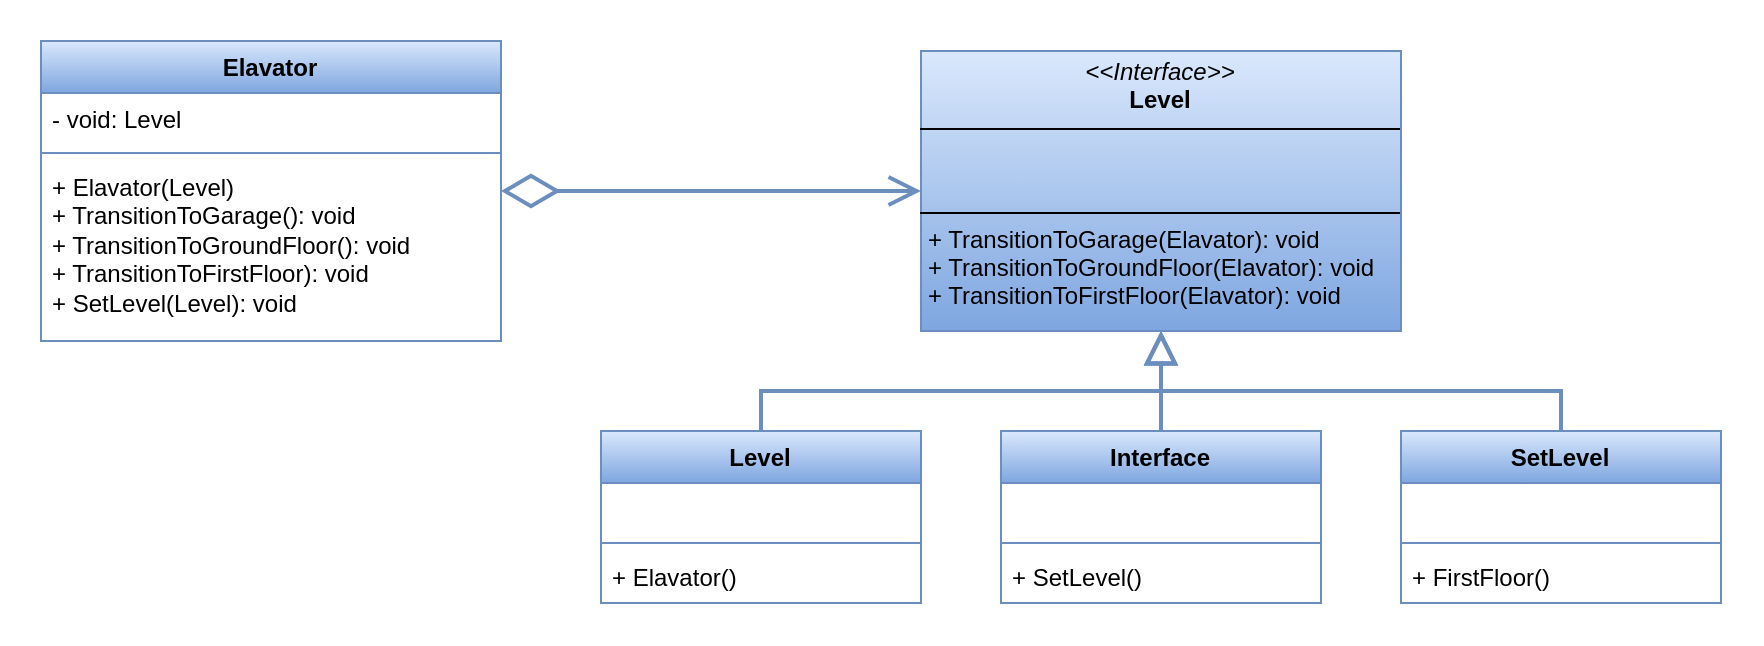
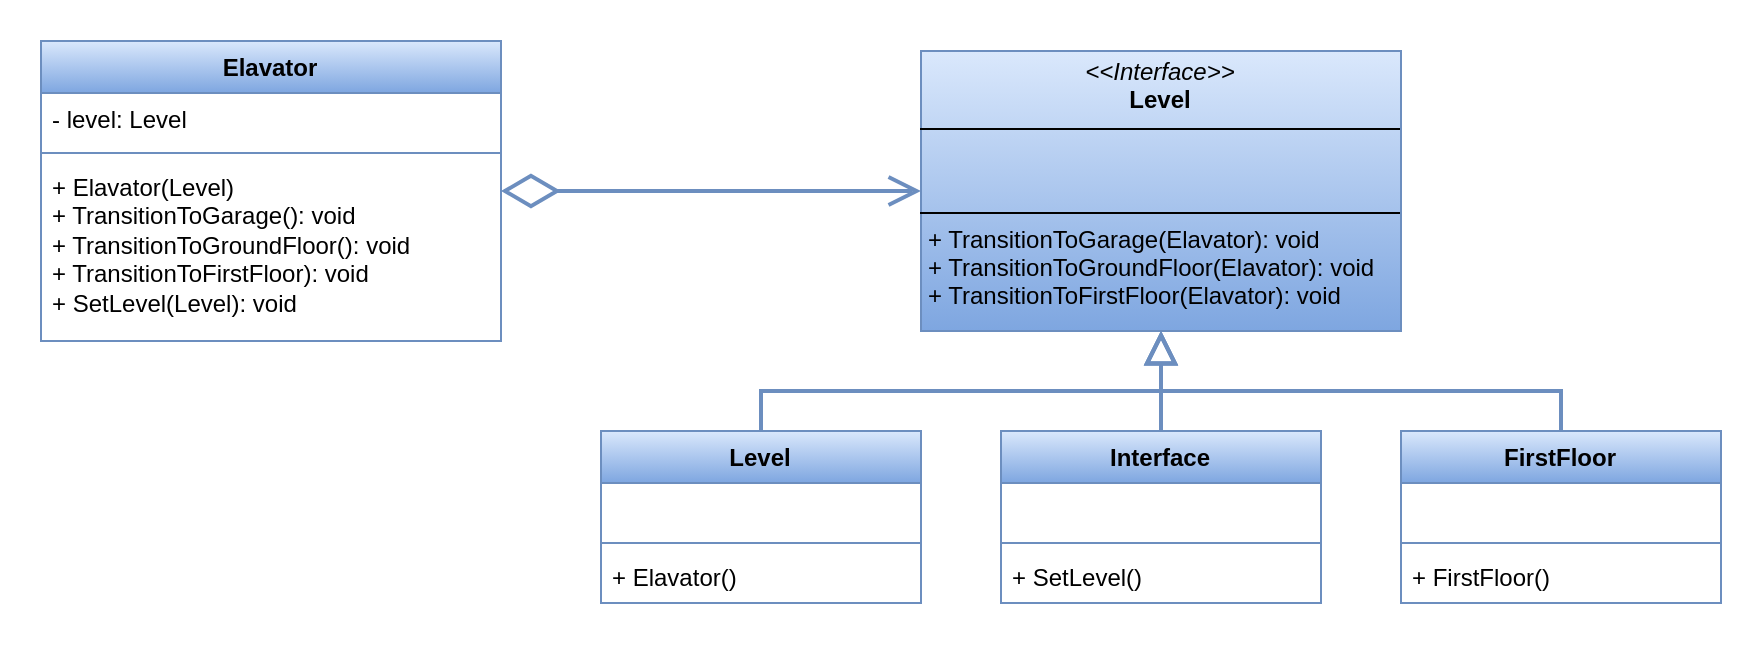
(125, 121) -> (128, 121)
(1561, 459) -> (1561, 459)
